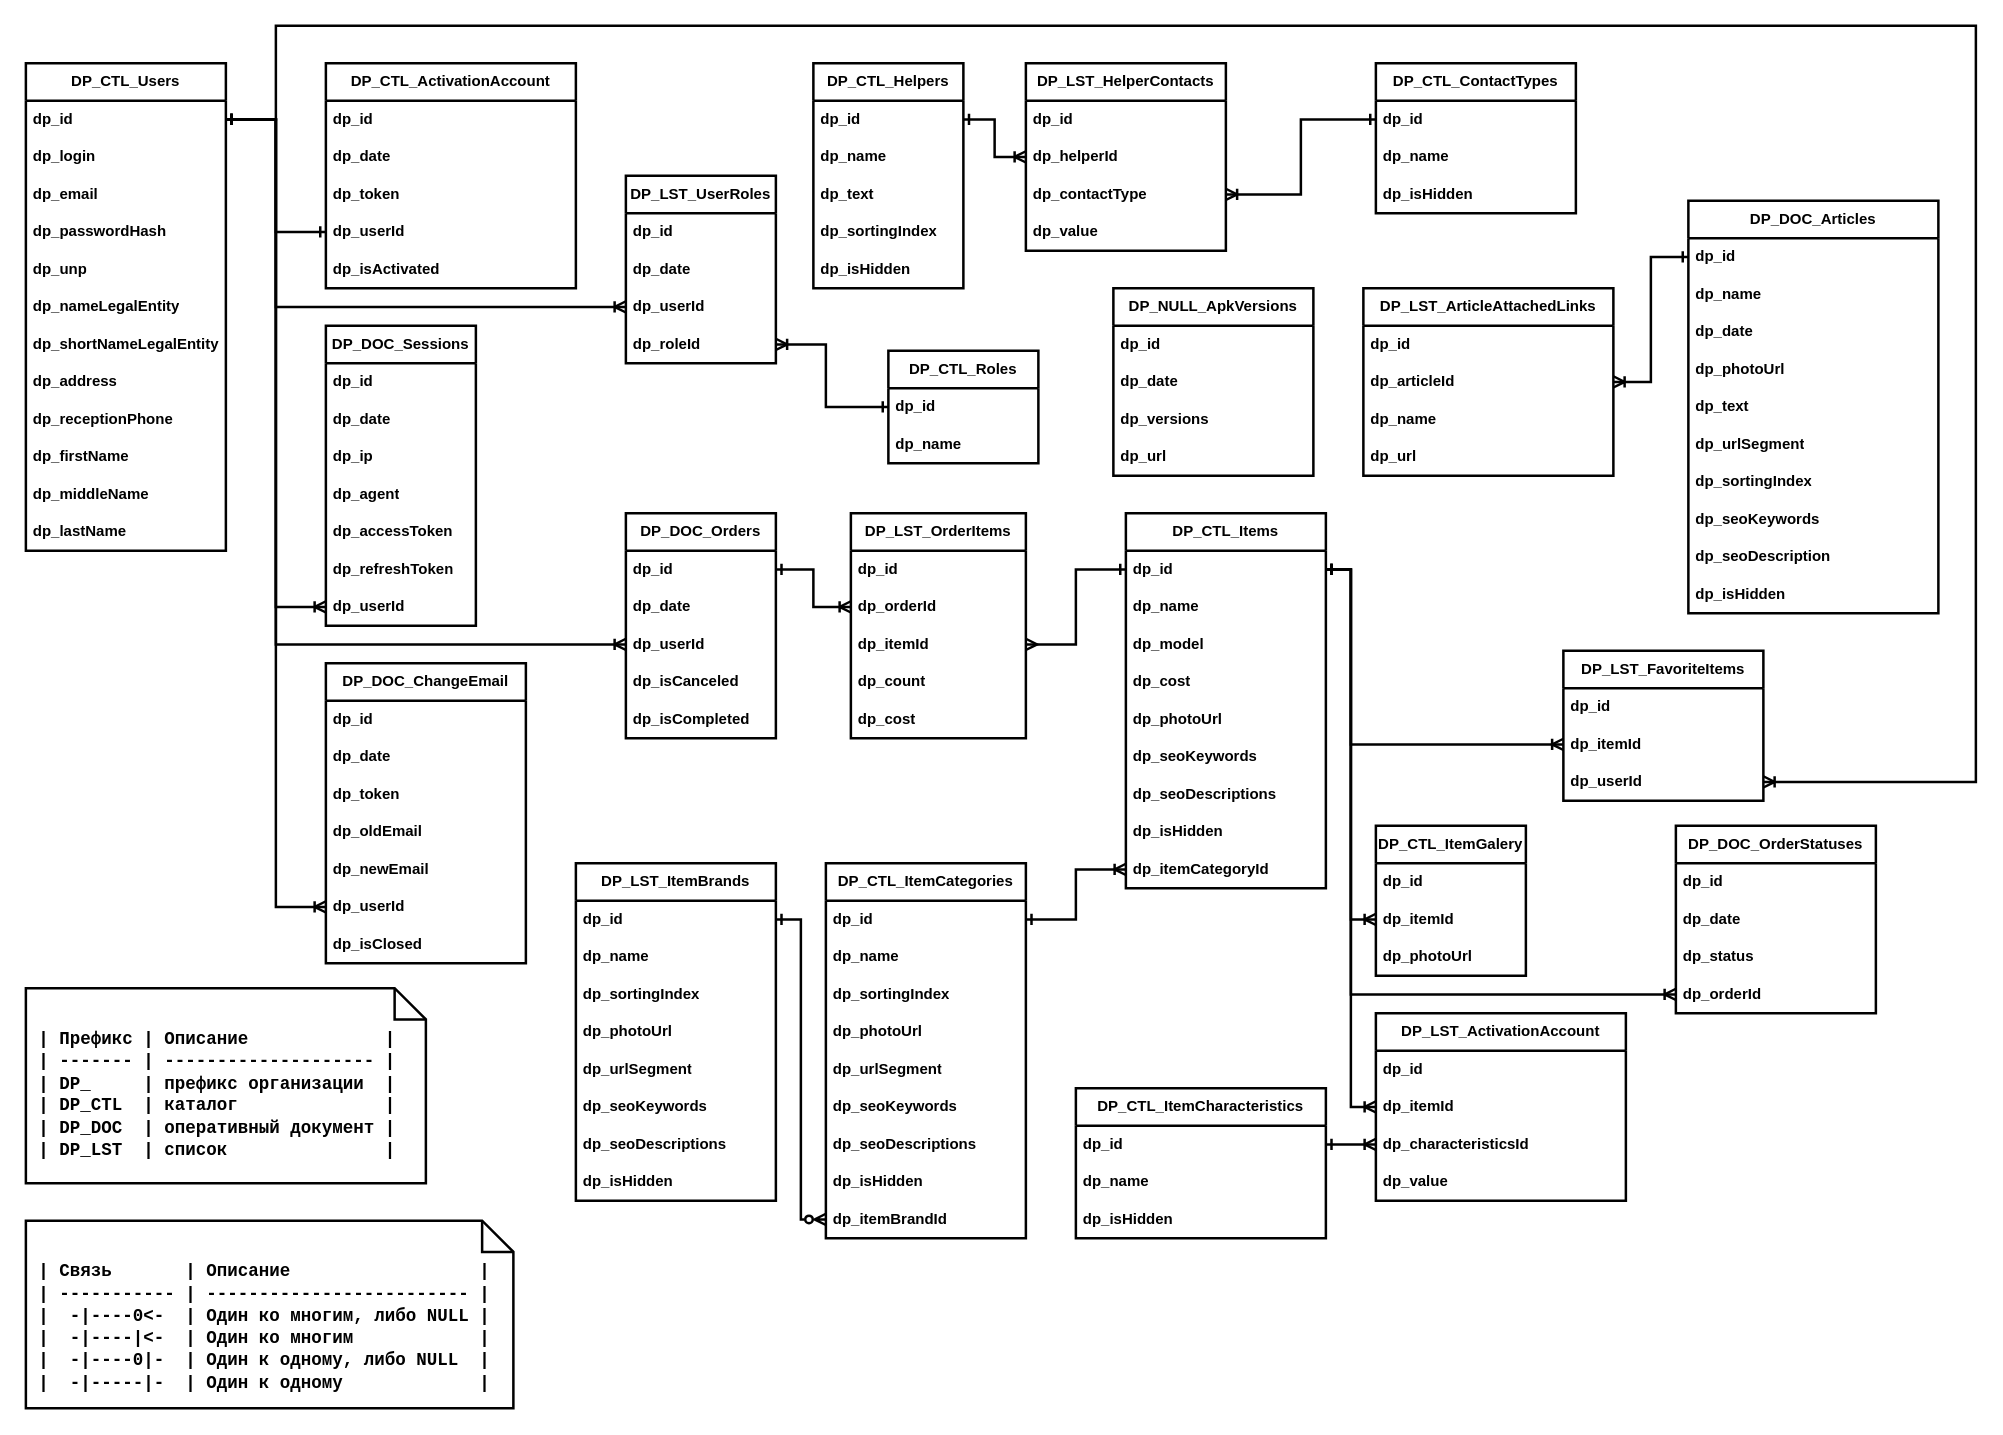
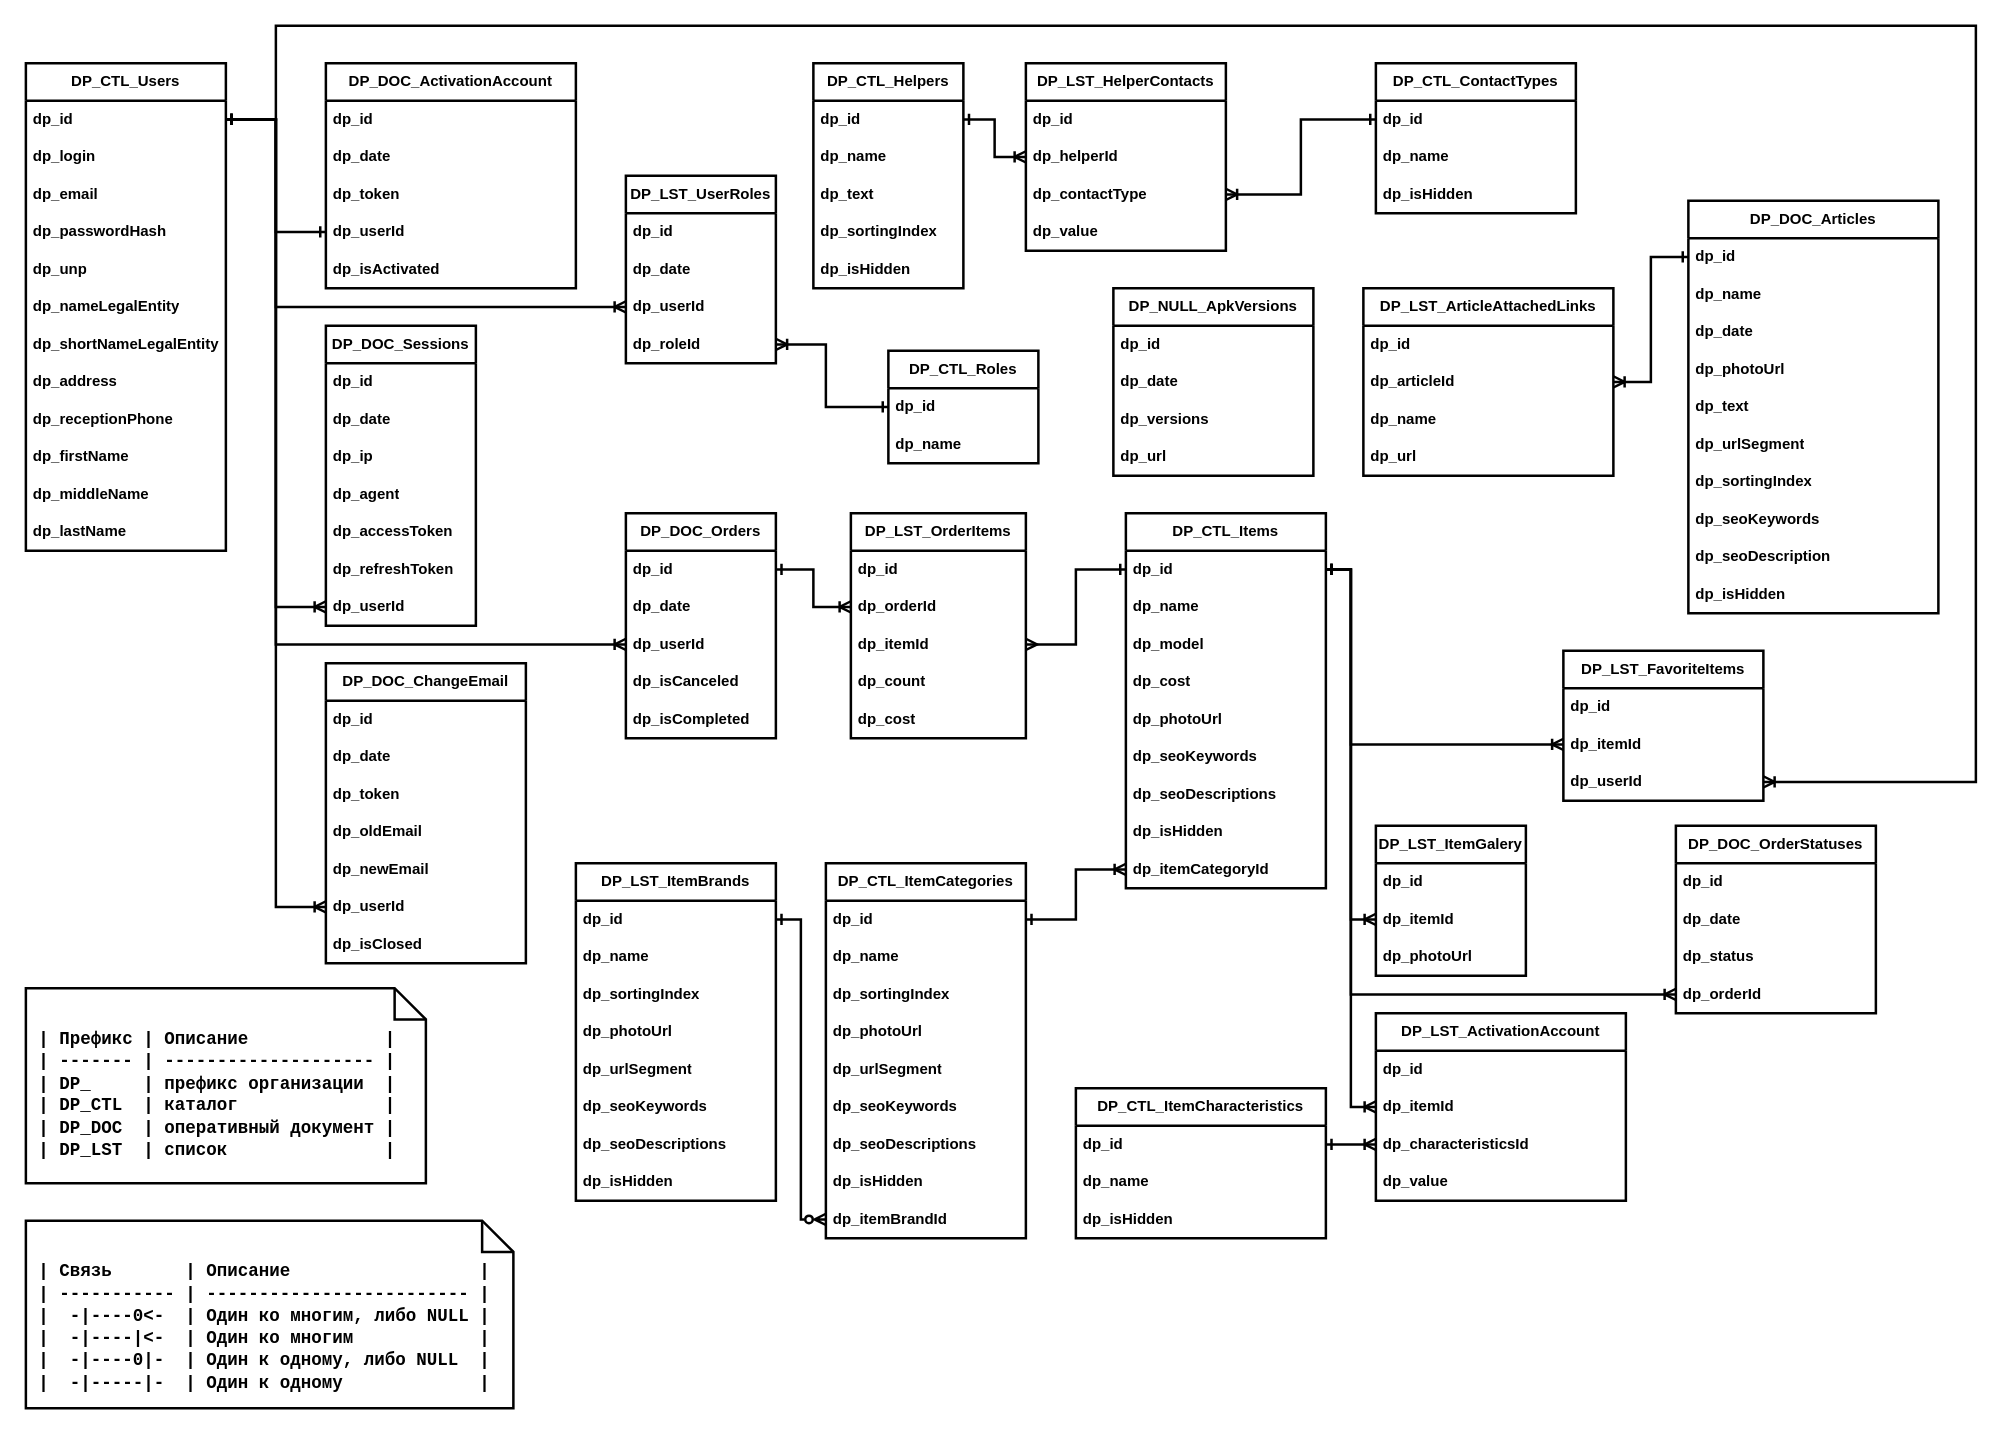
(451, 82) -> (451, 82)
(1451, 844) -> (1451, 844)
